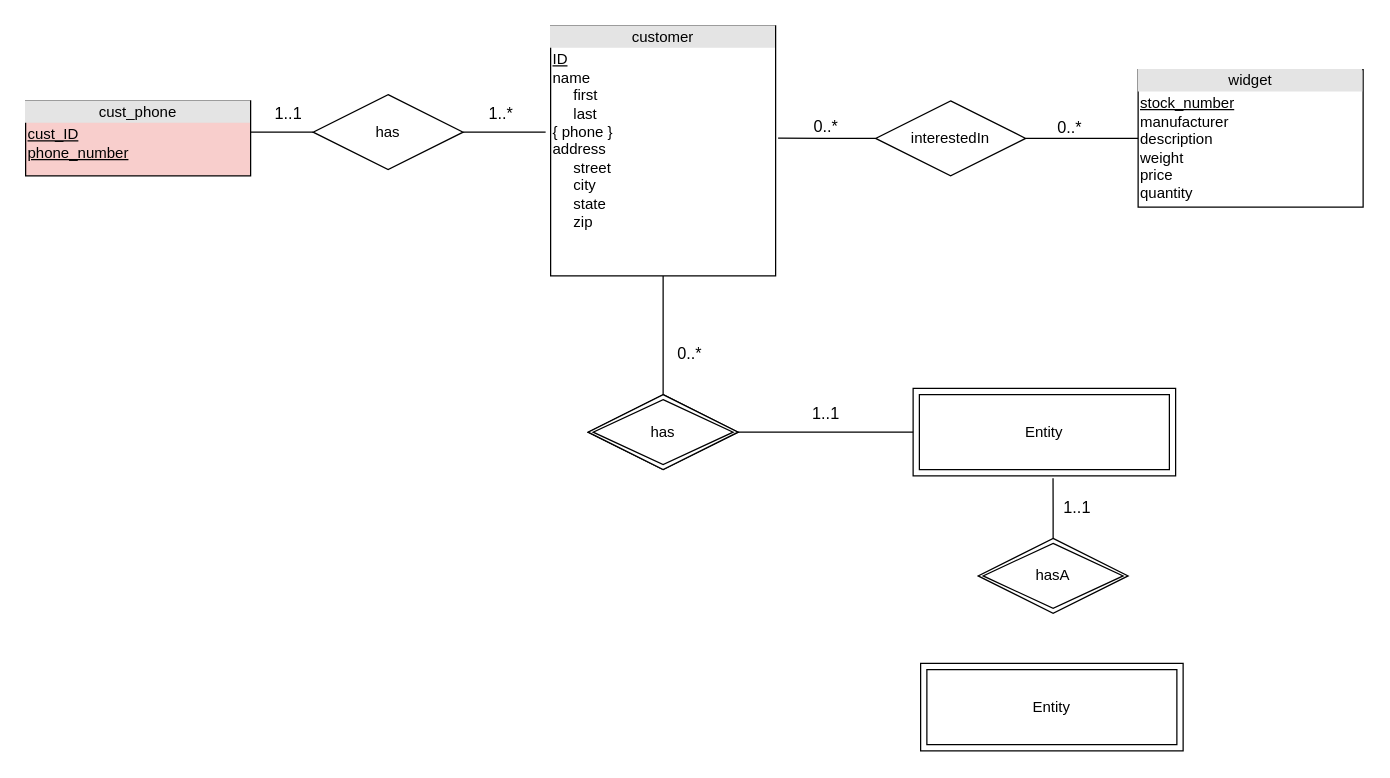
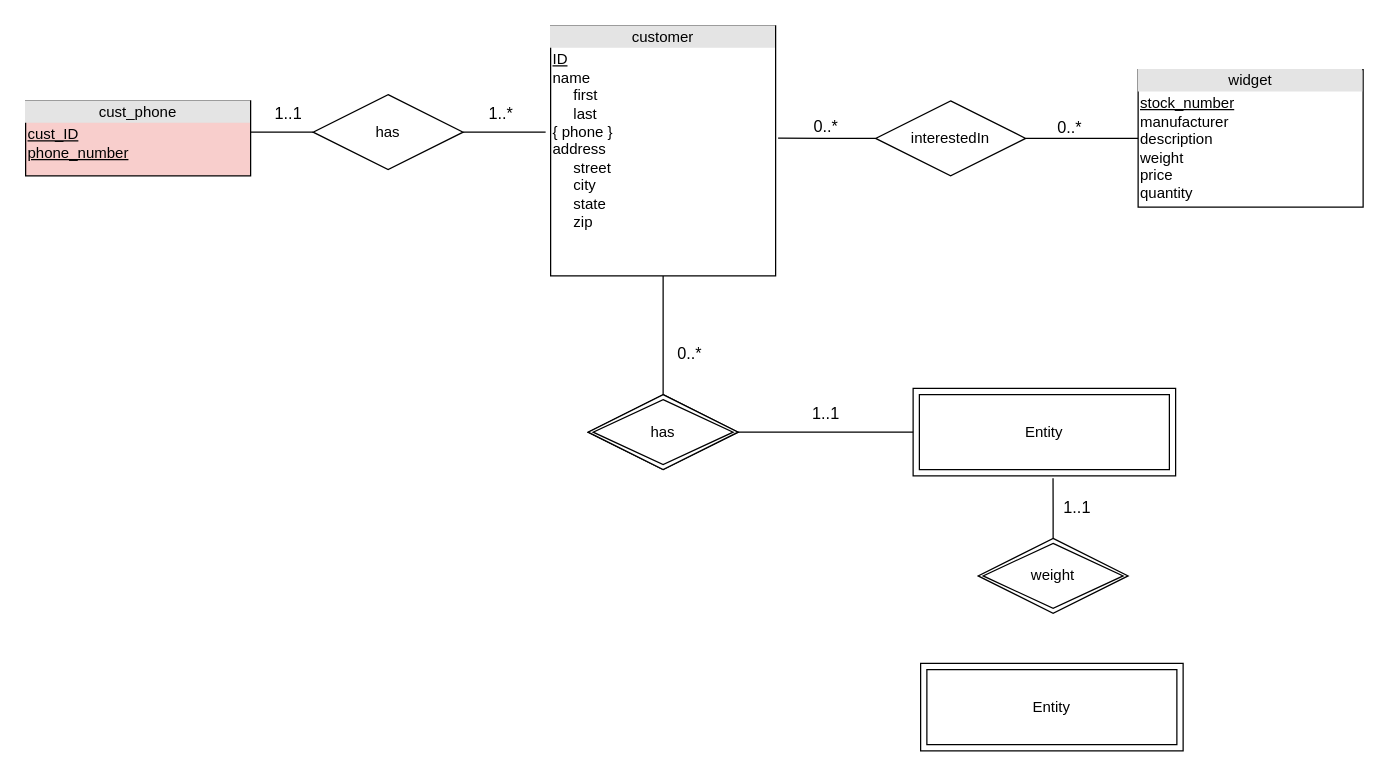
(1053, 576) -> (1053, 576)
